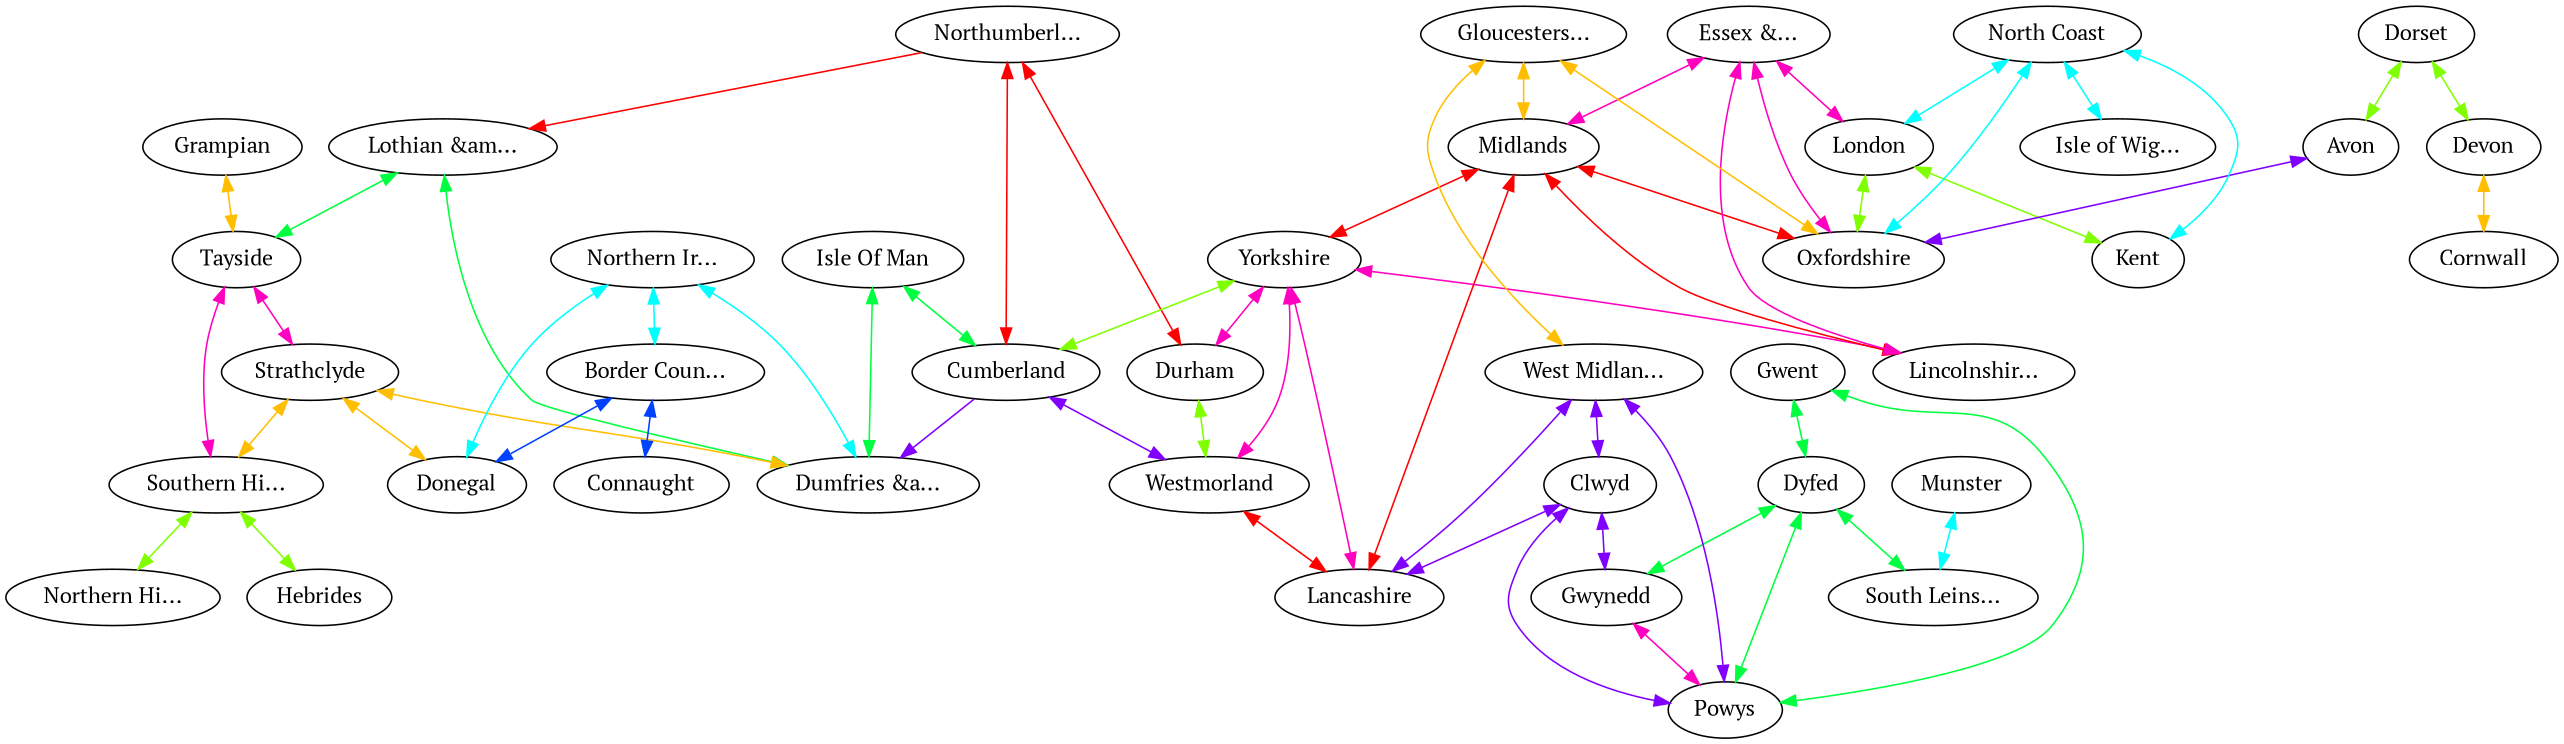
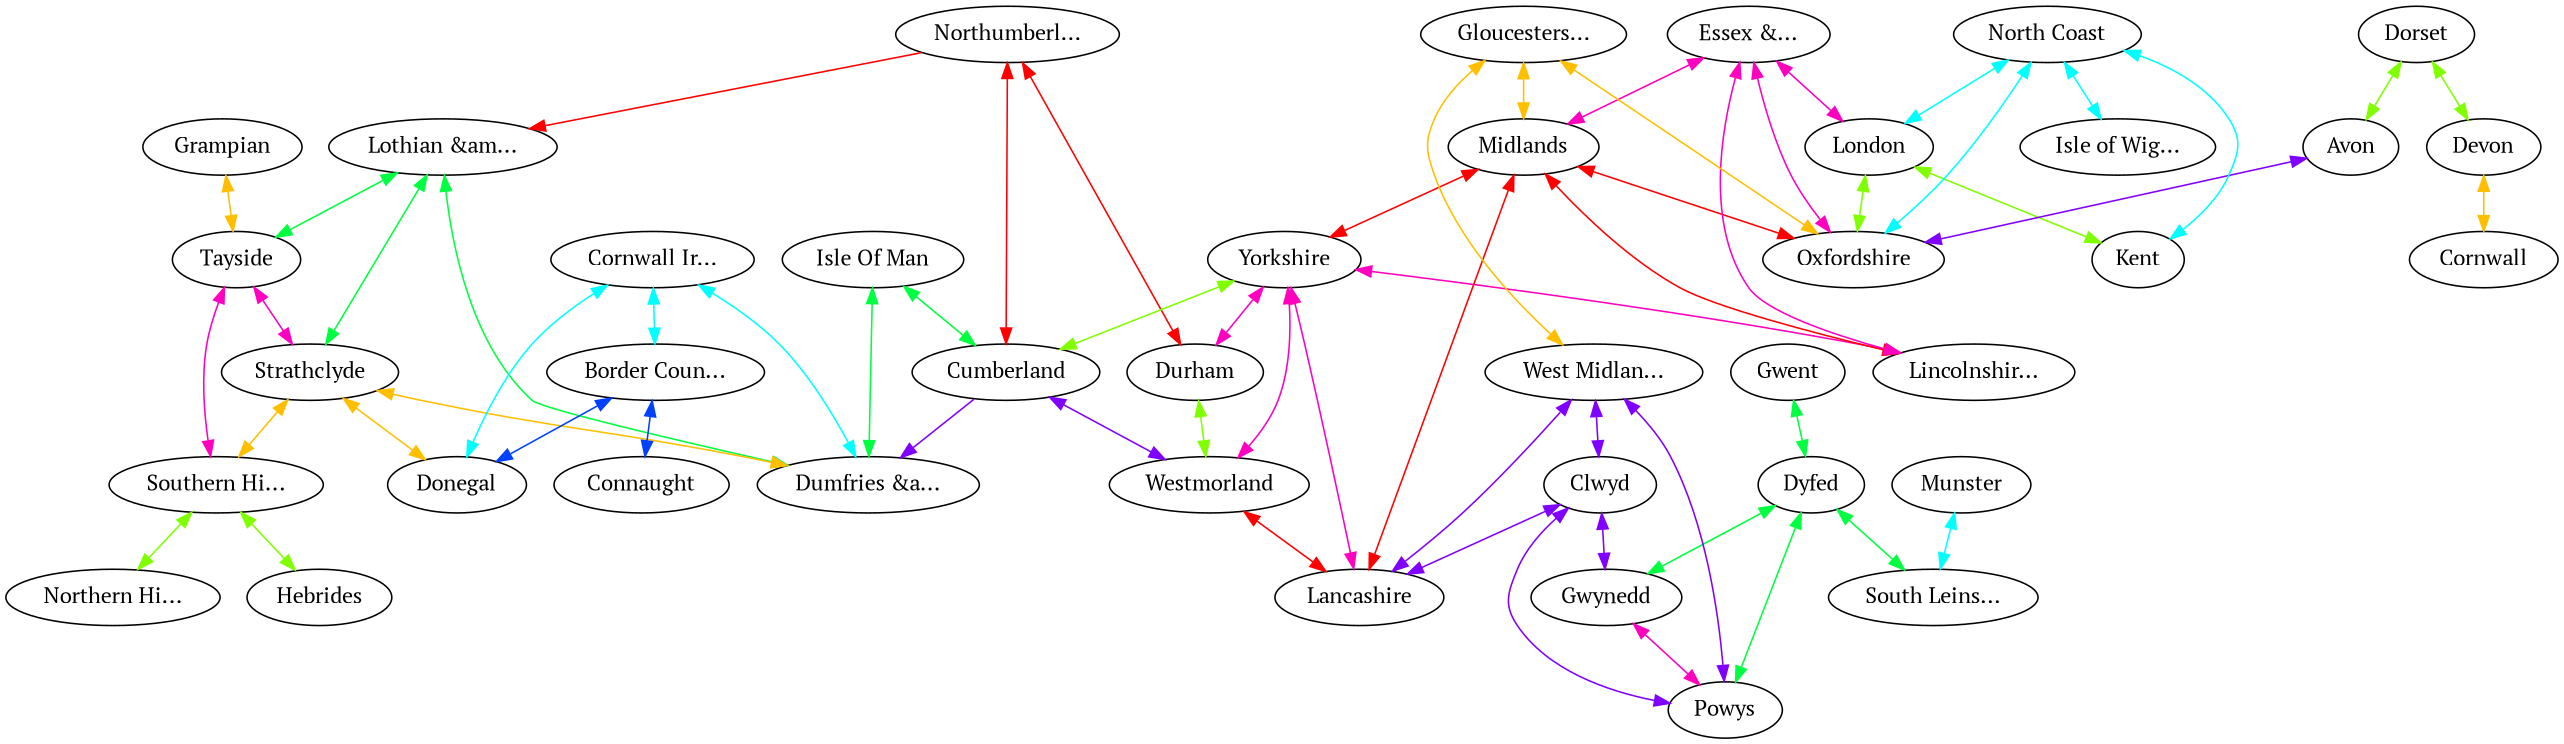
none -> (377, 260)
(653, 260) -> (653, 260)
(2081, 568) -> none
